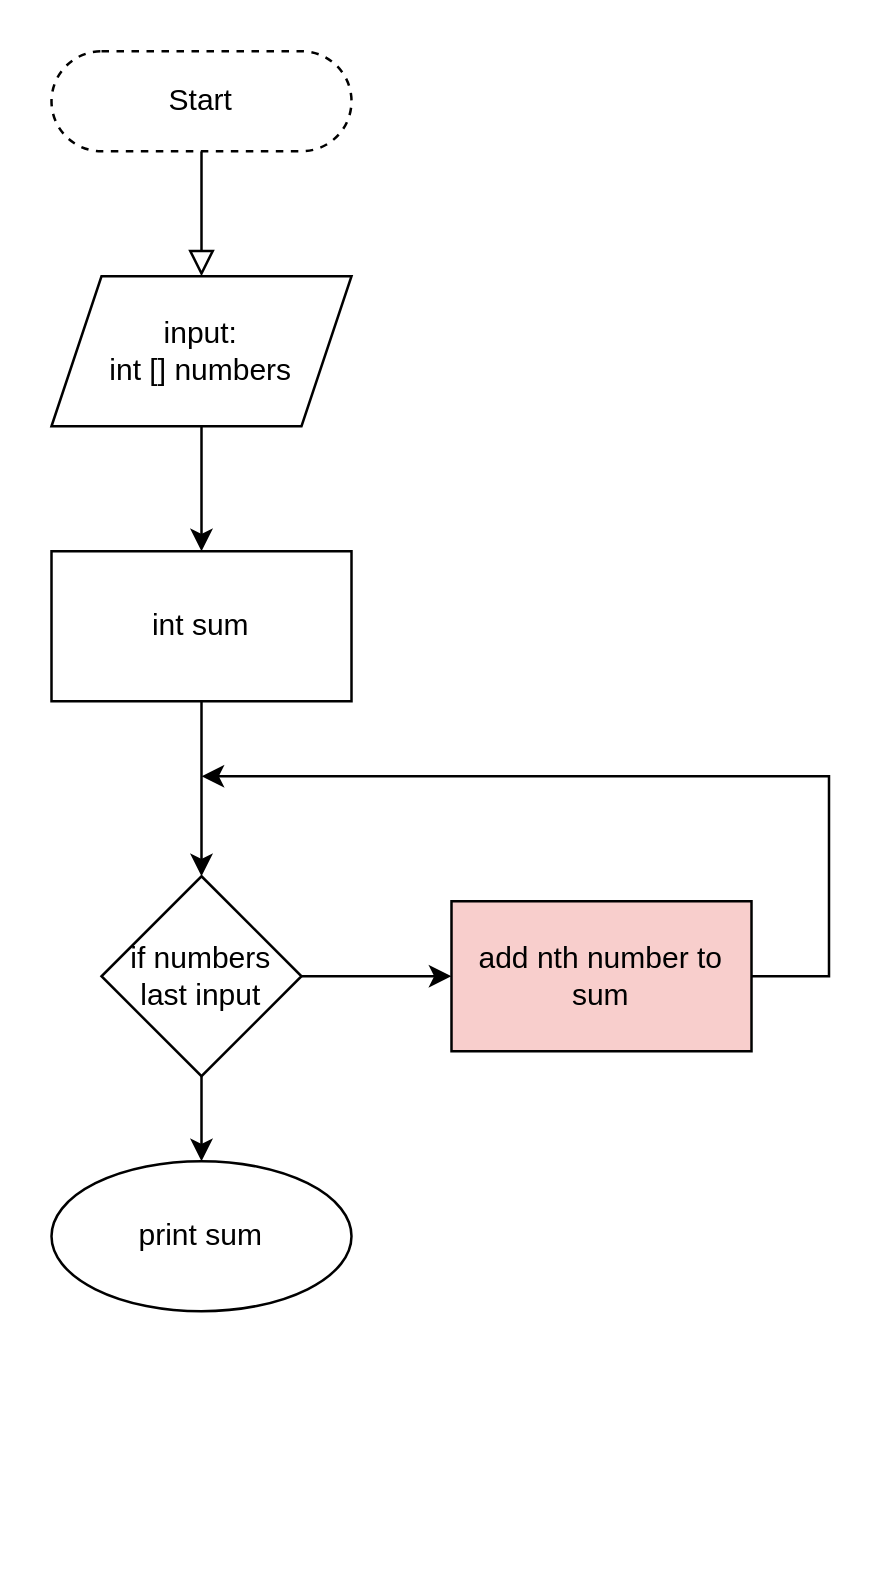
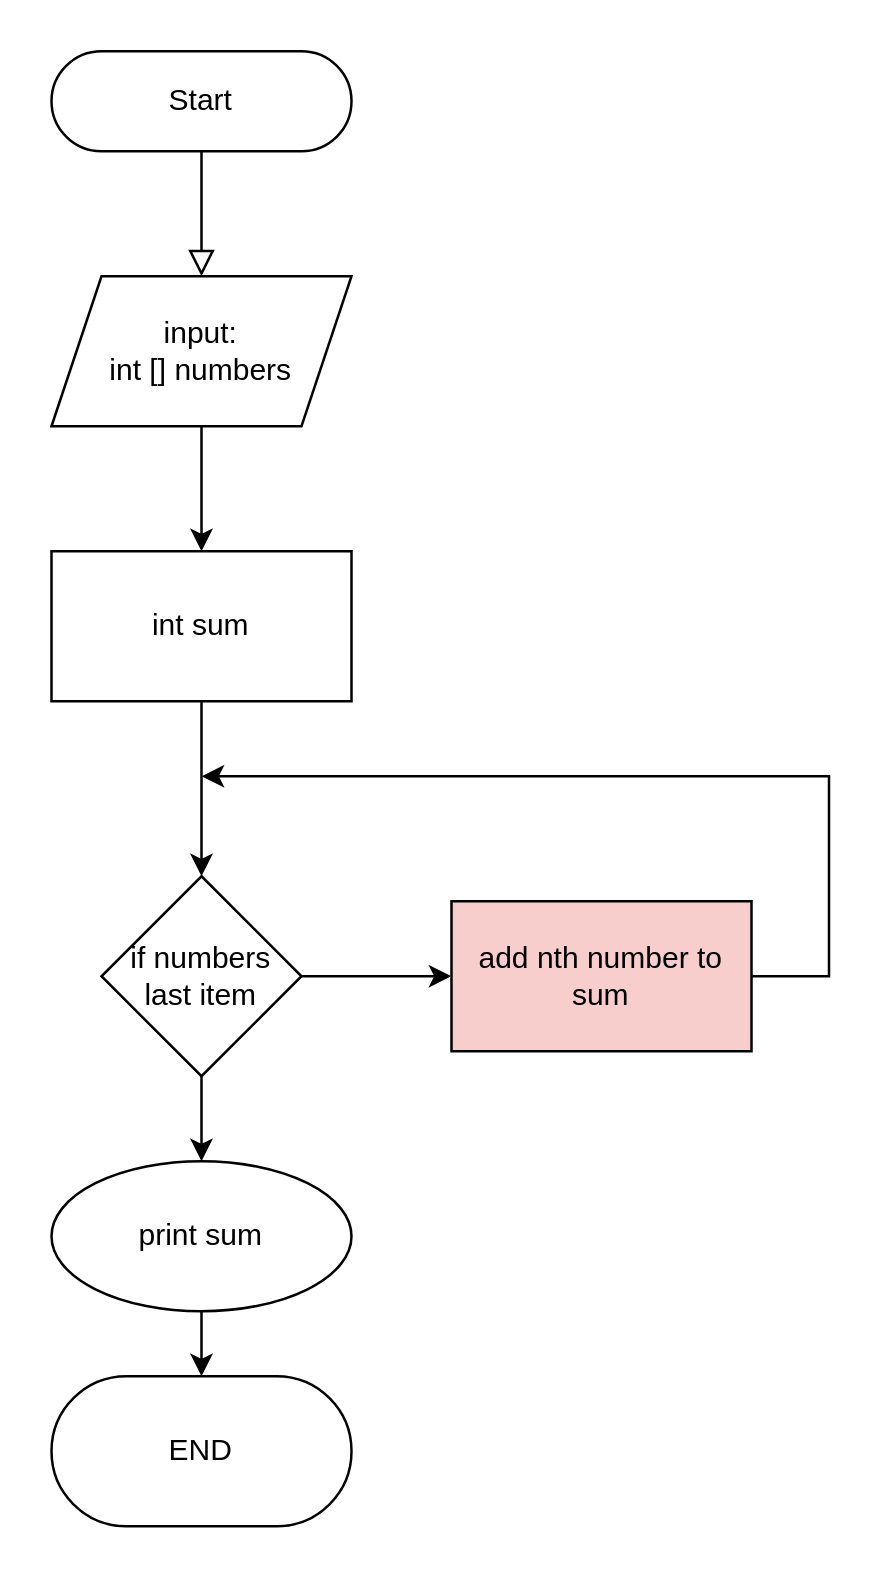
(201, 101) -> (201, 101)
(201, 976) -> (201, 976)
none -> (201, 1352)
none -> (201, 1451)
